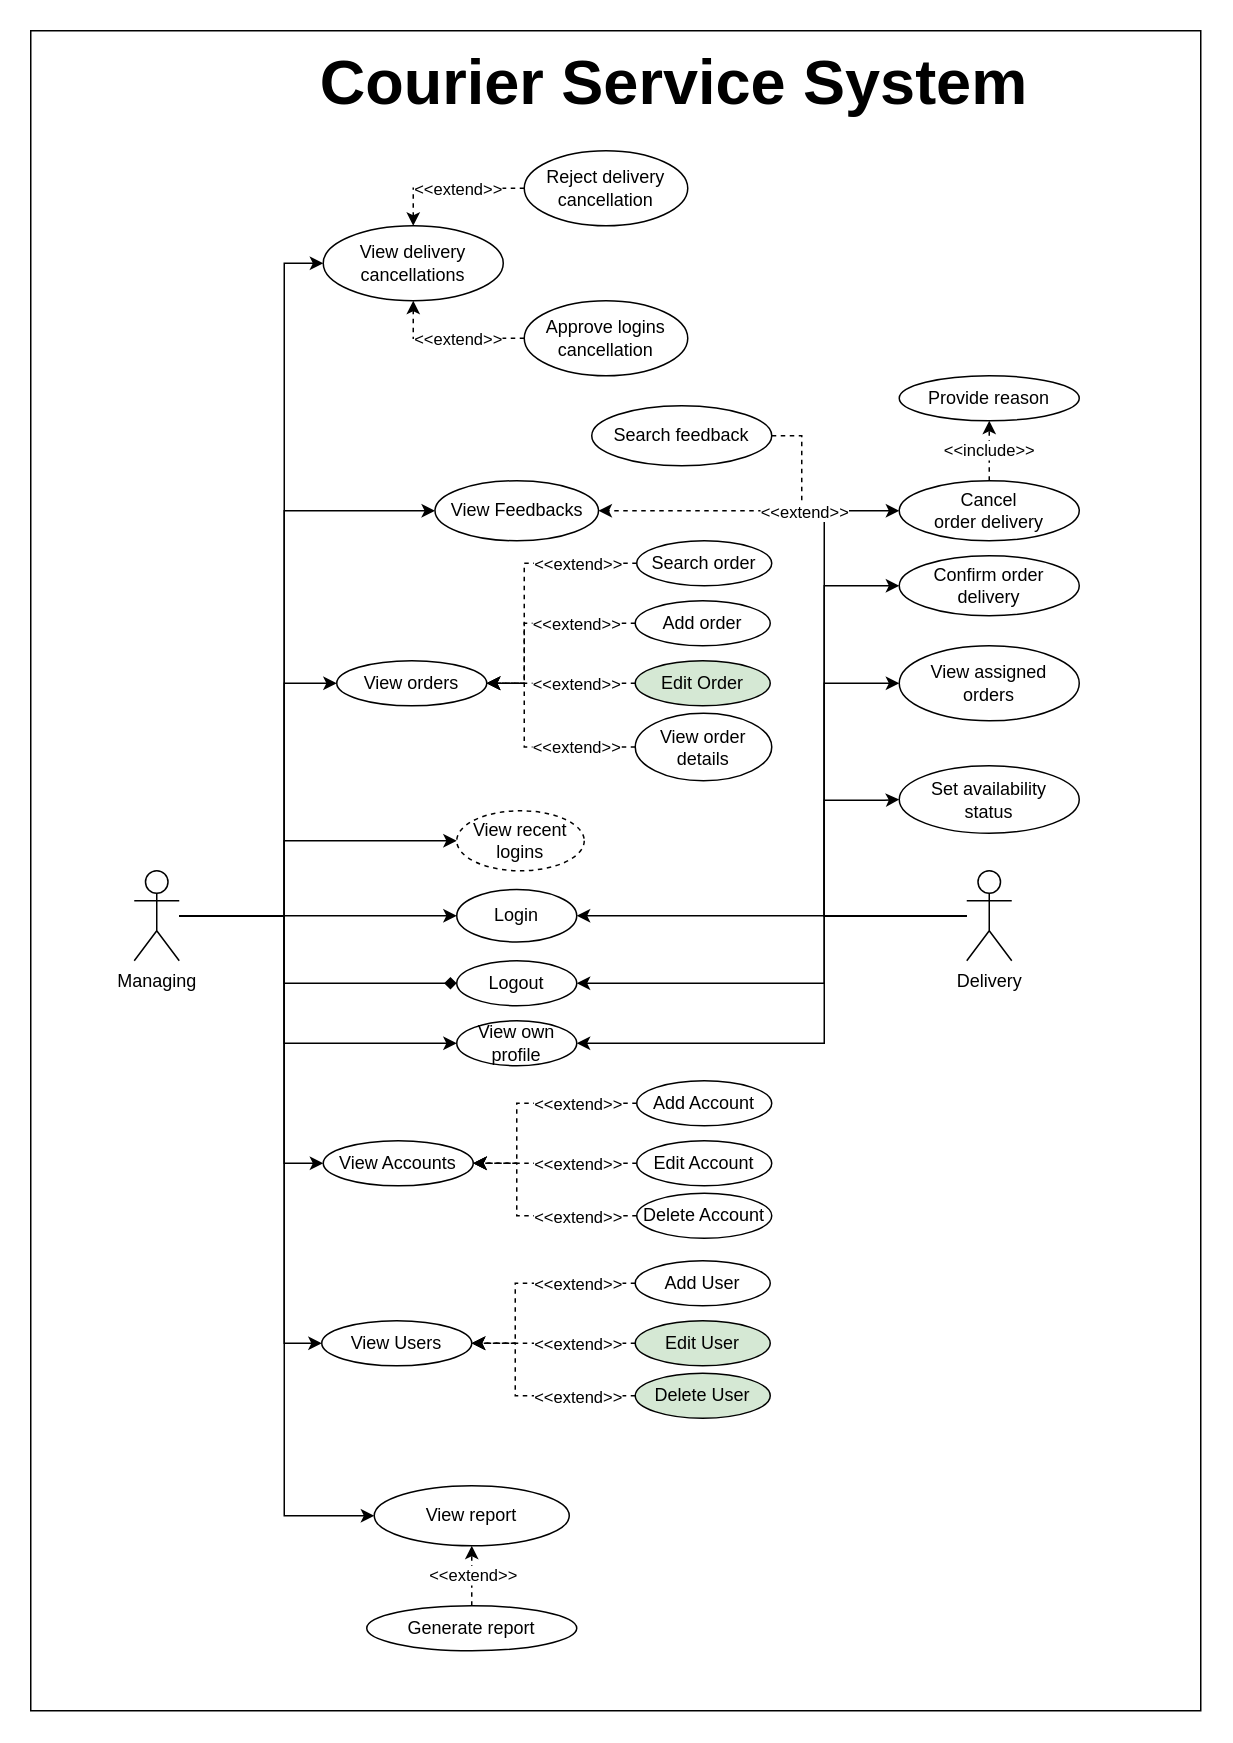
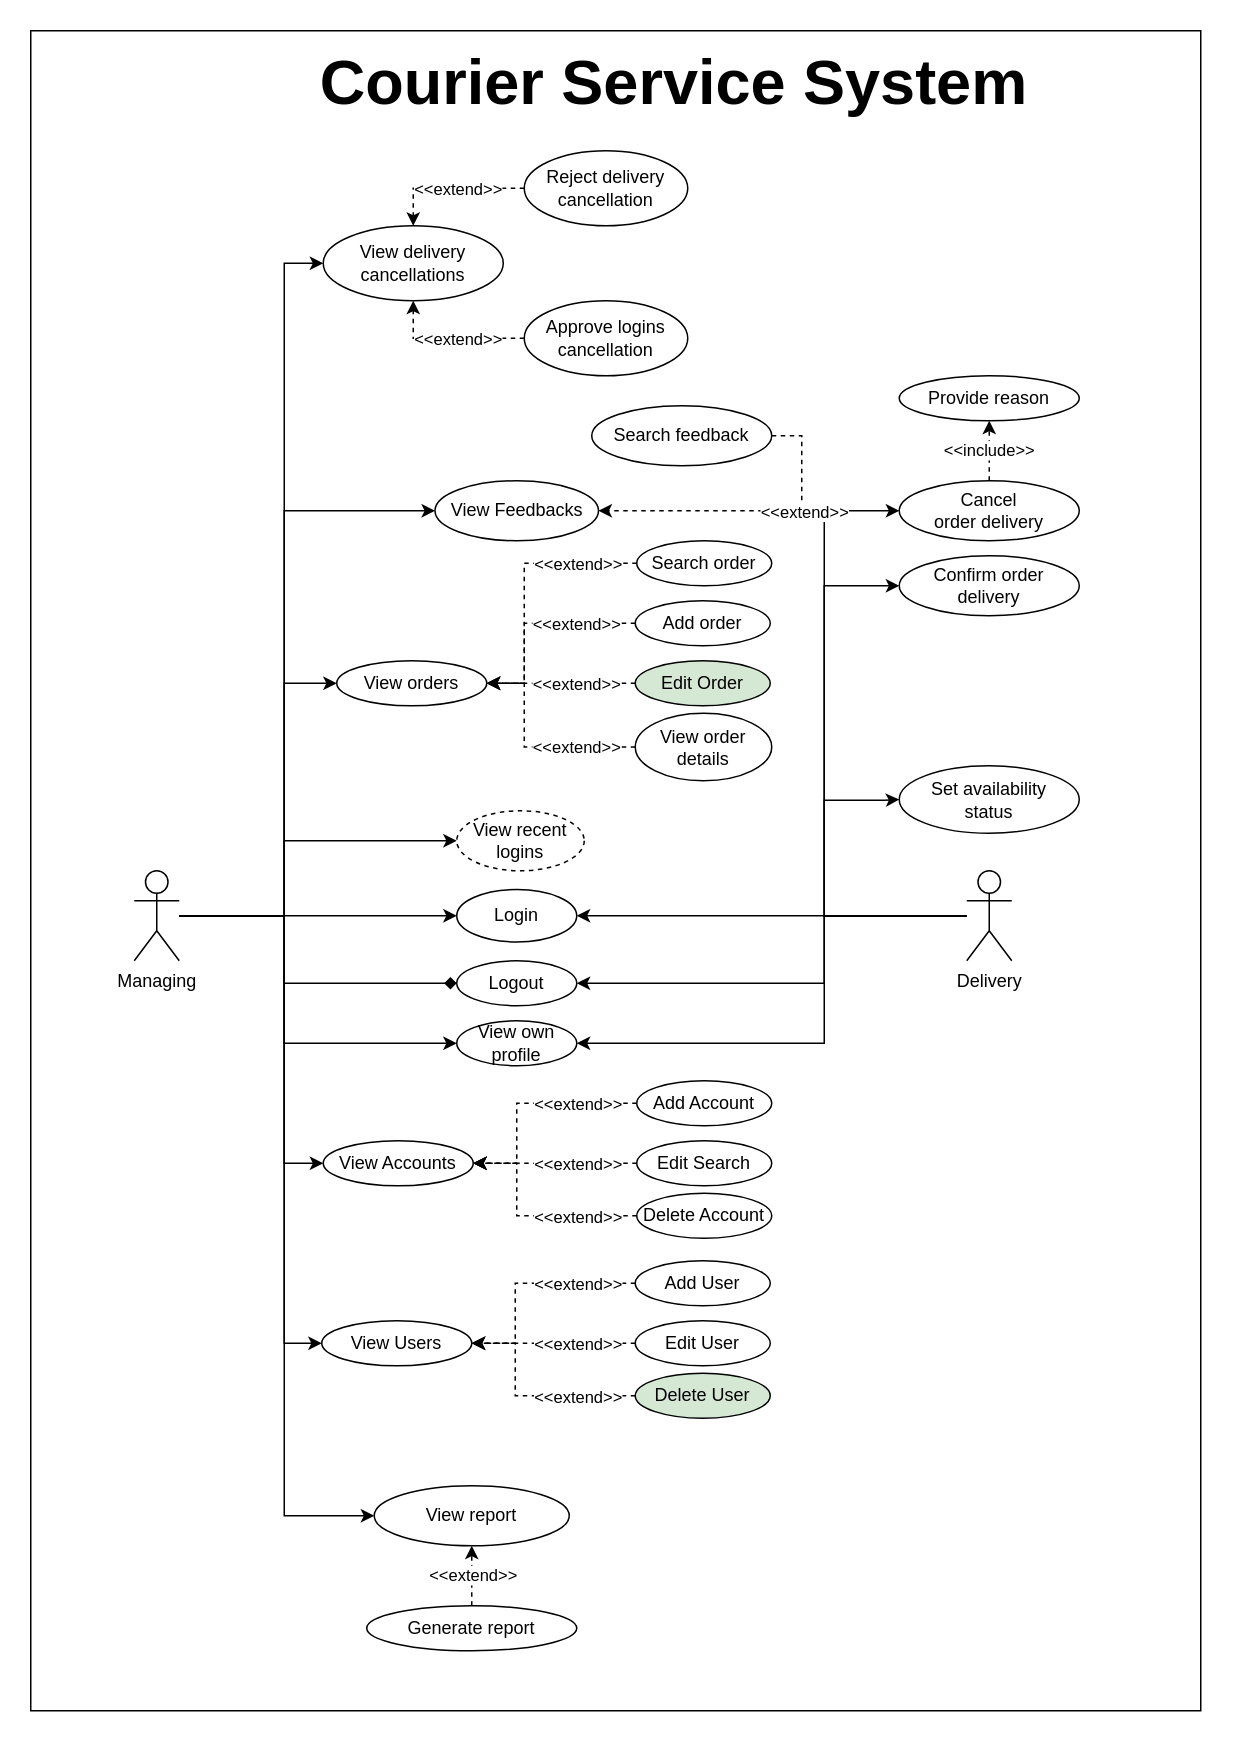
(857, 683) -> none
(989, 683) -> none
(704, 1163) -> (704, 1163)
(703, 1343) -> (703, 1343)
